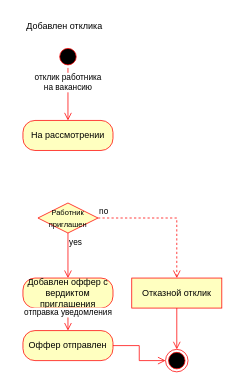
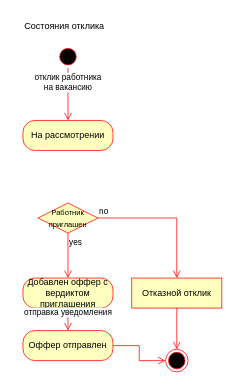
(65, 27) -> (65, 27)
(166, 218) -> (166, 218)
